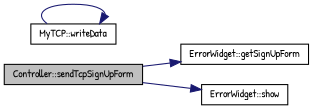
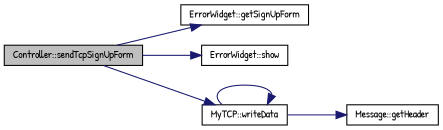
none -> (154, 83)
none -> (393, 115)
